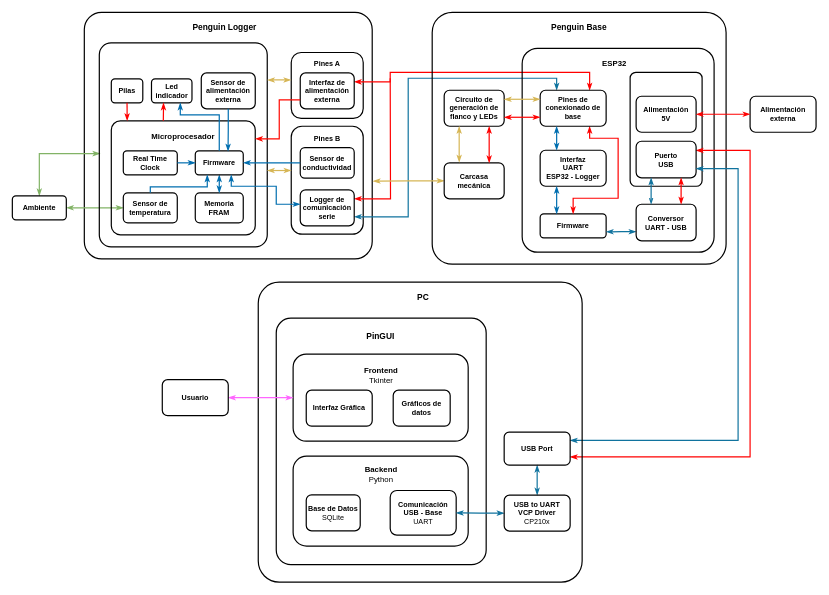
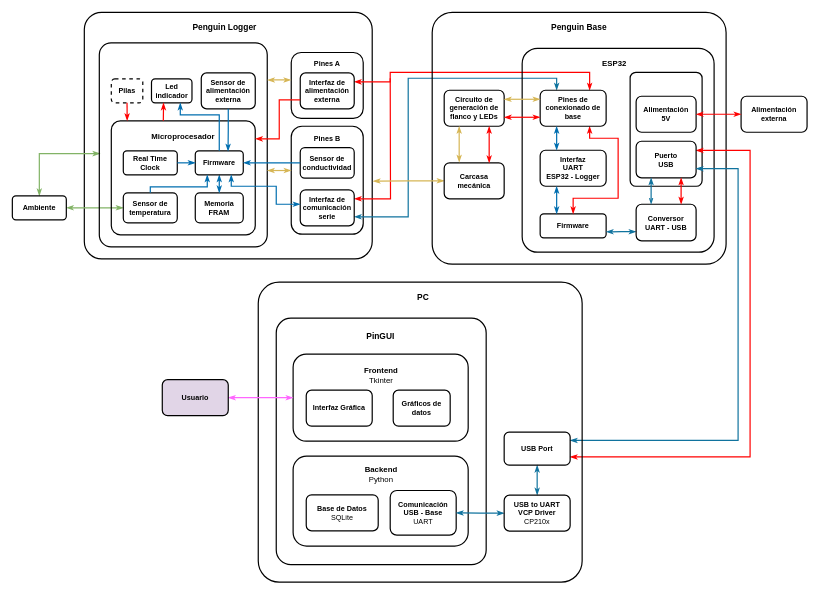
(127, 91) -> (127, 91)
(783, 114) -> (774, 114)
(327, 208) -> (327, 208)
(195, 398) -> (195, 398)
(333, 513) -> (342, 513)
